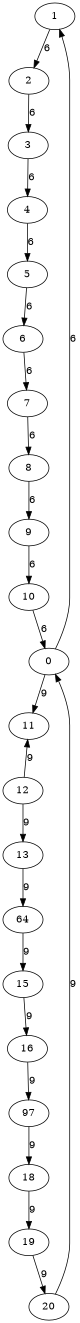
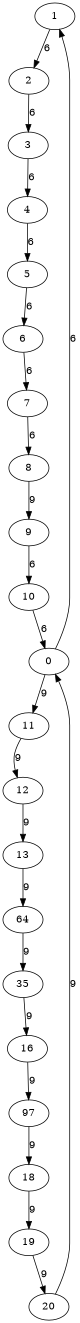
(33, 500) -> (33, 500)
(26, 762) -> (15, 754)
(23, 984) -> (23, 984)
